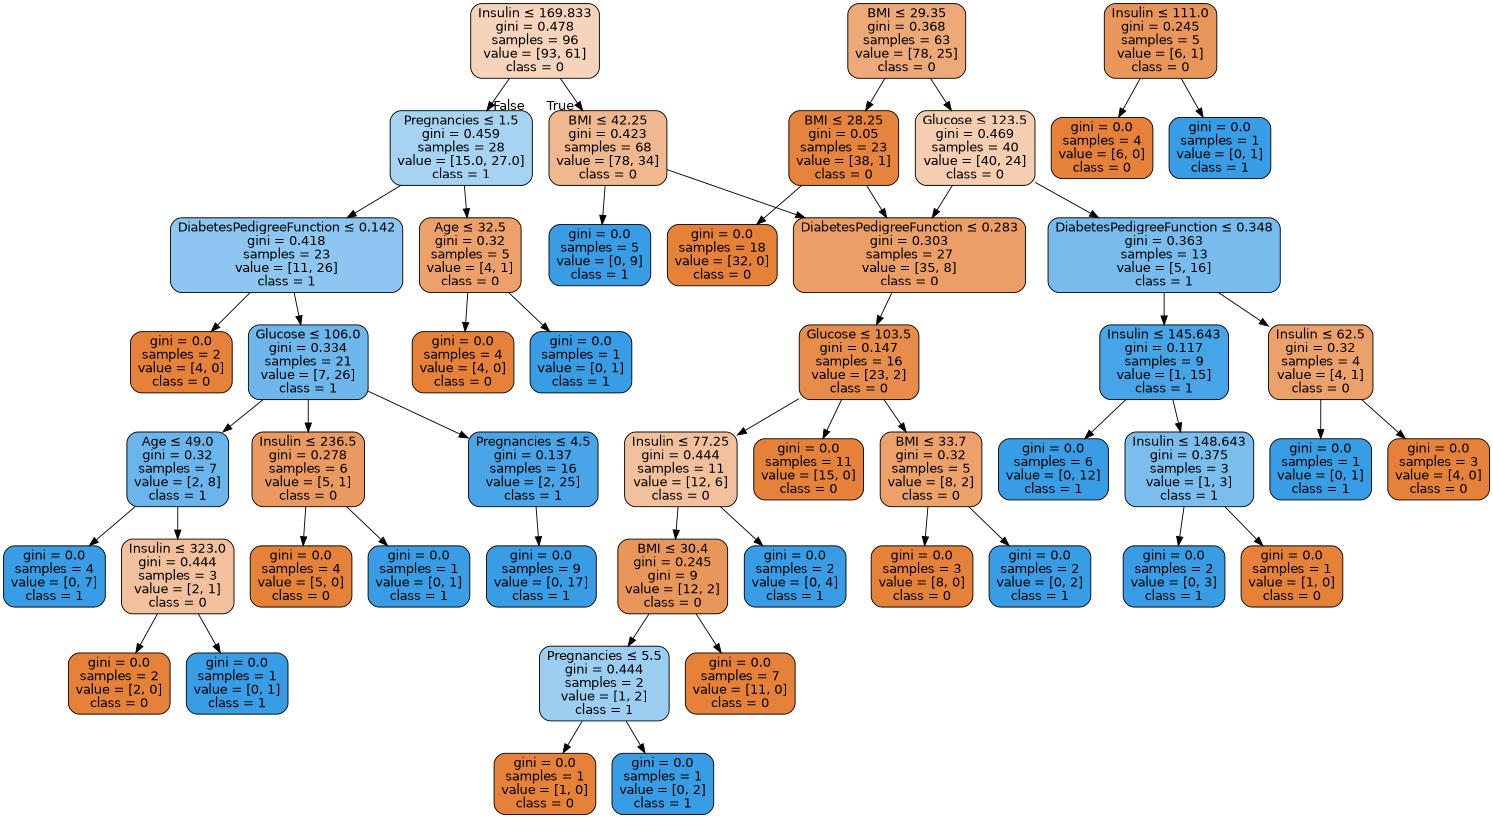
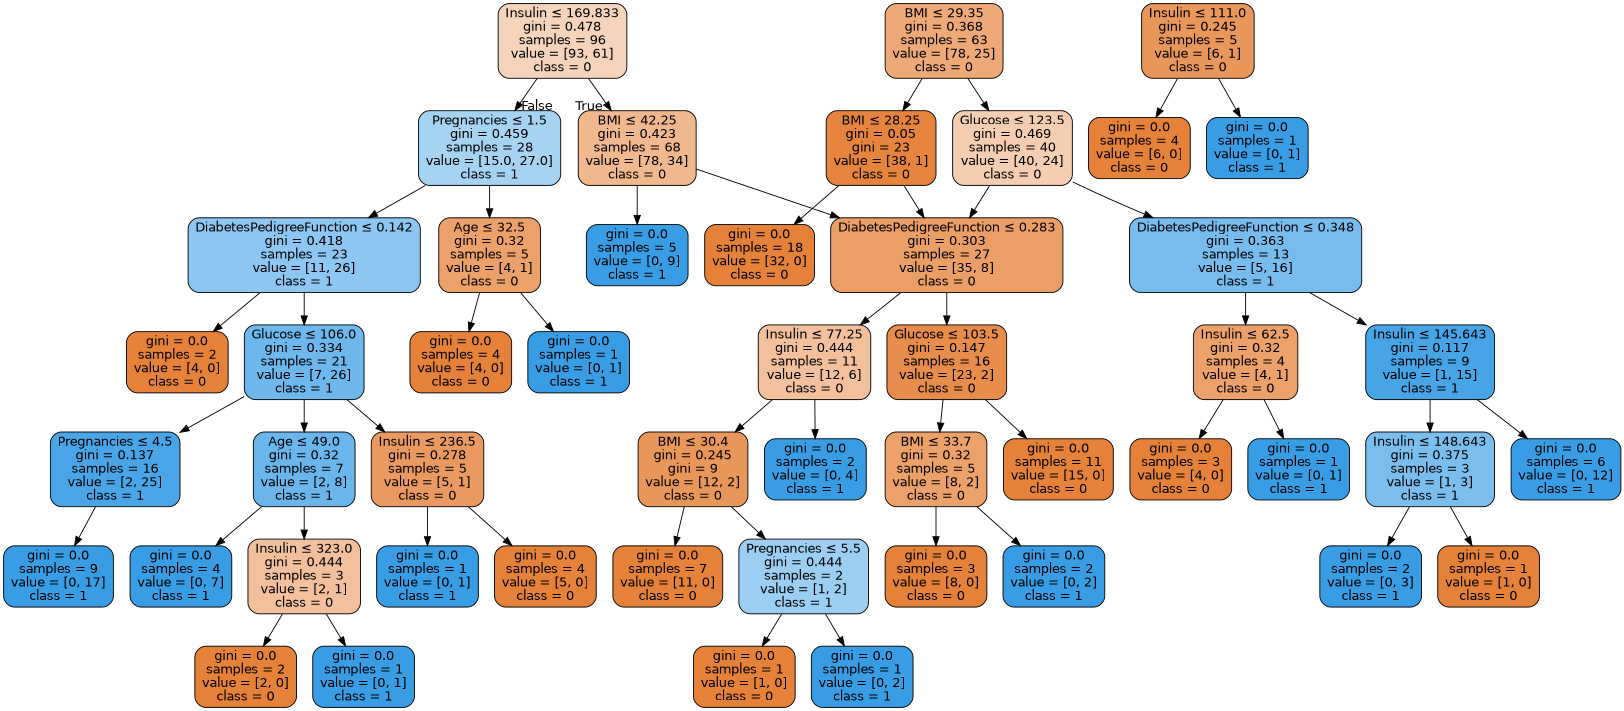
(844, 148) -> (881, 148)
(772, 415) -> (884, 306)
(308, 469) -> (427, 469)
